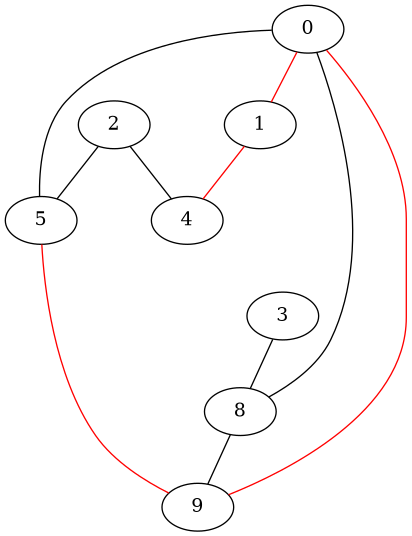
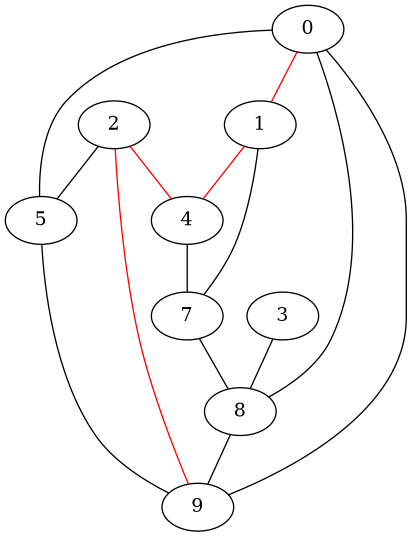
(151, 173) -> (151, 173)
(406, 306) -> (406, 306)
none -> (187, 316)
none -> (135, 320)
(71, 388) -> (71, 388)
